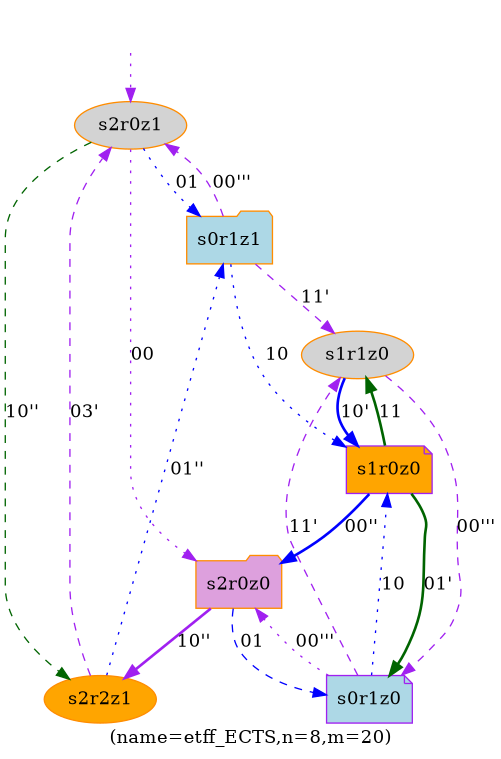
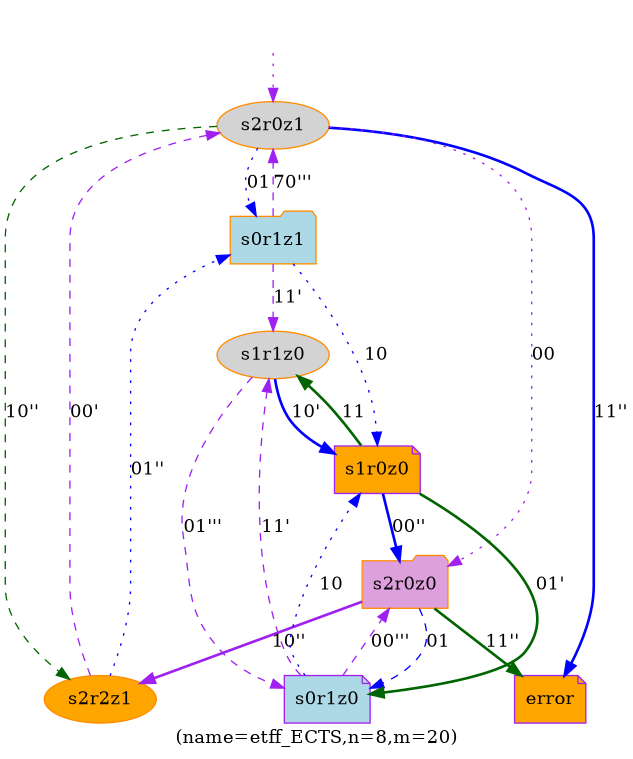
(232, 183) -> (293, 183)
(84, 412) -> (84, 412)
(476, 527) -> (203, 527)
(294, 650) -> (362, 648)
none -> (550, 699)
